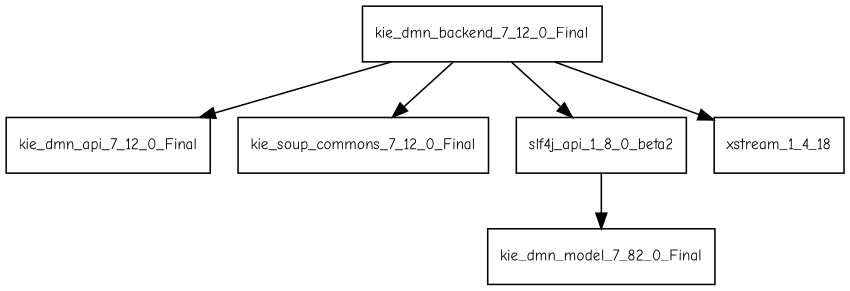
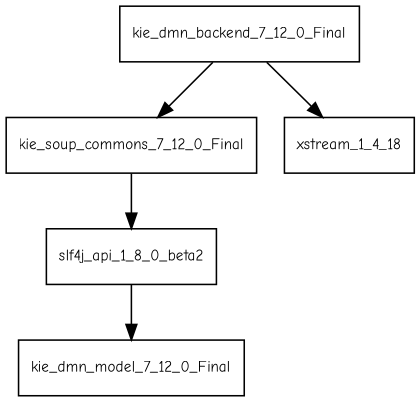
(536, 84) -> (131, 193)
(108, 145) -> none
(601, 257) -> (131, 368)
